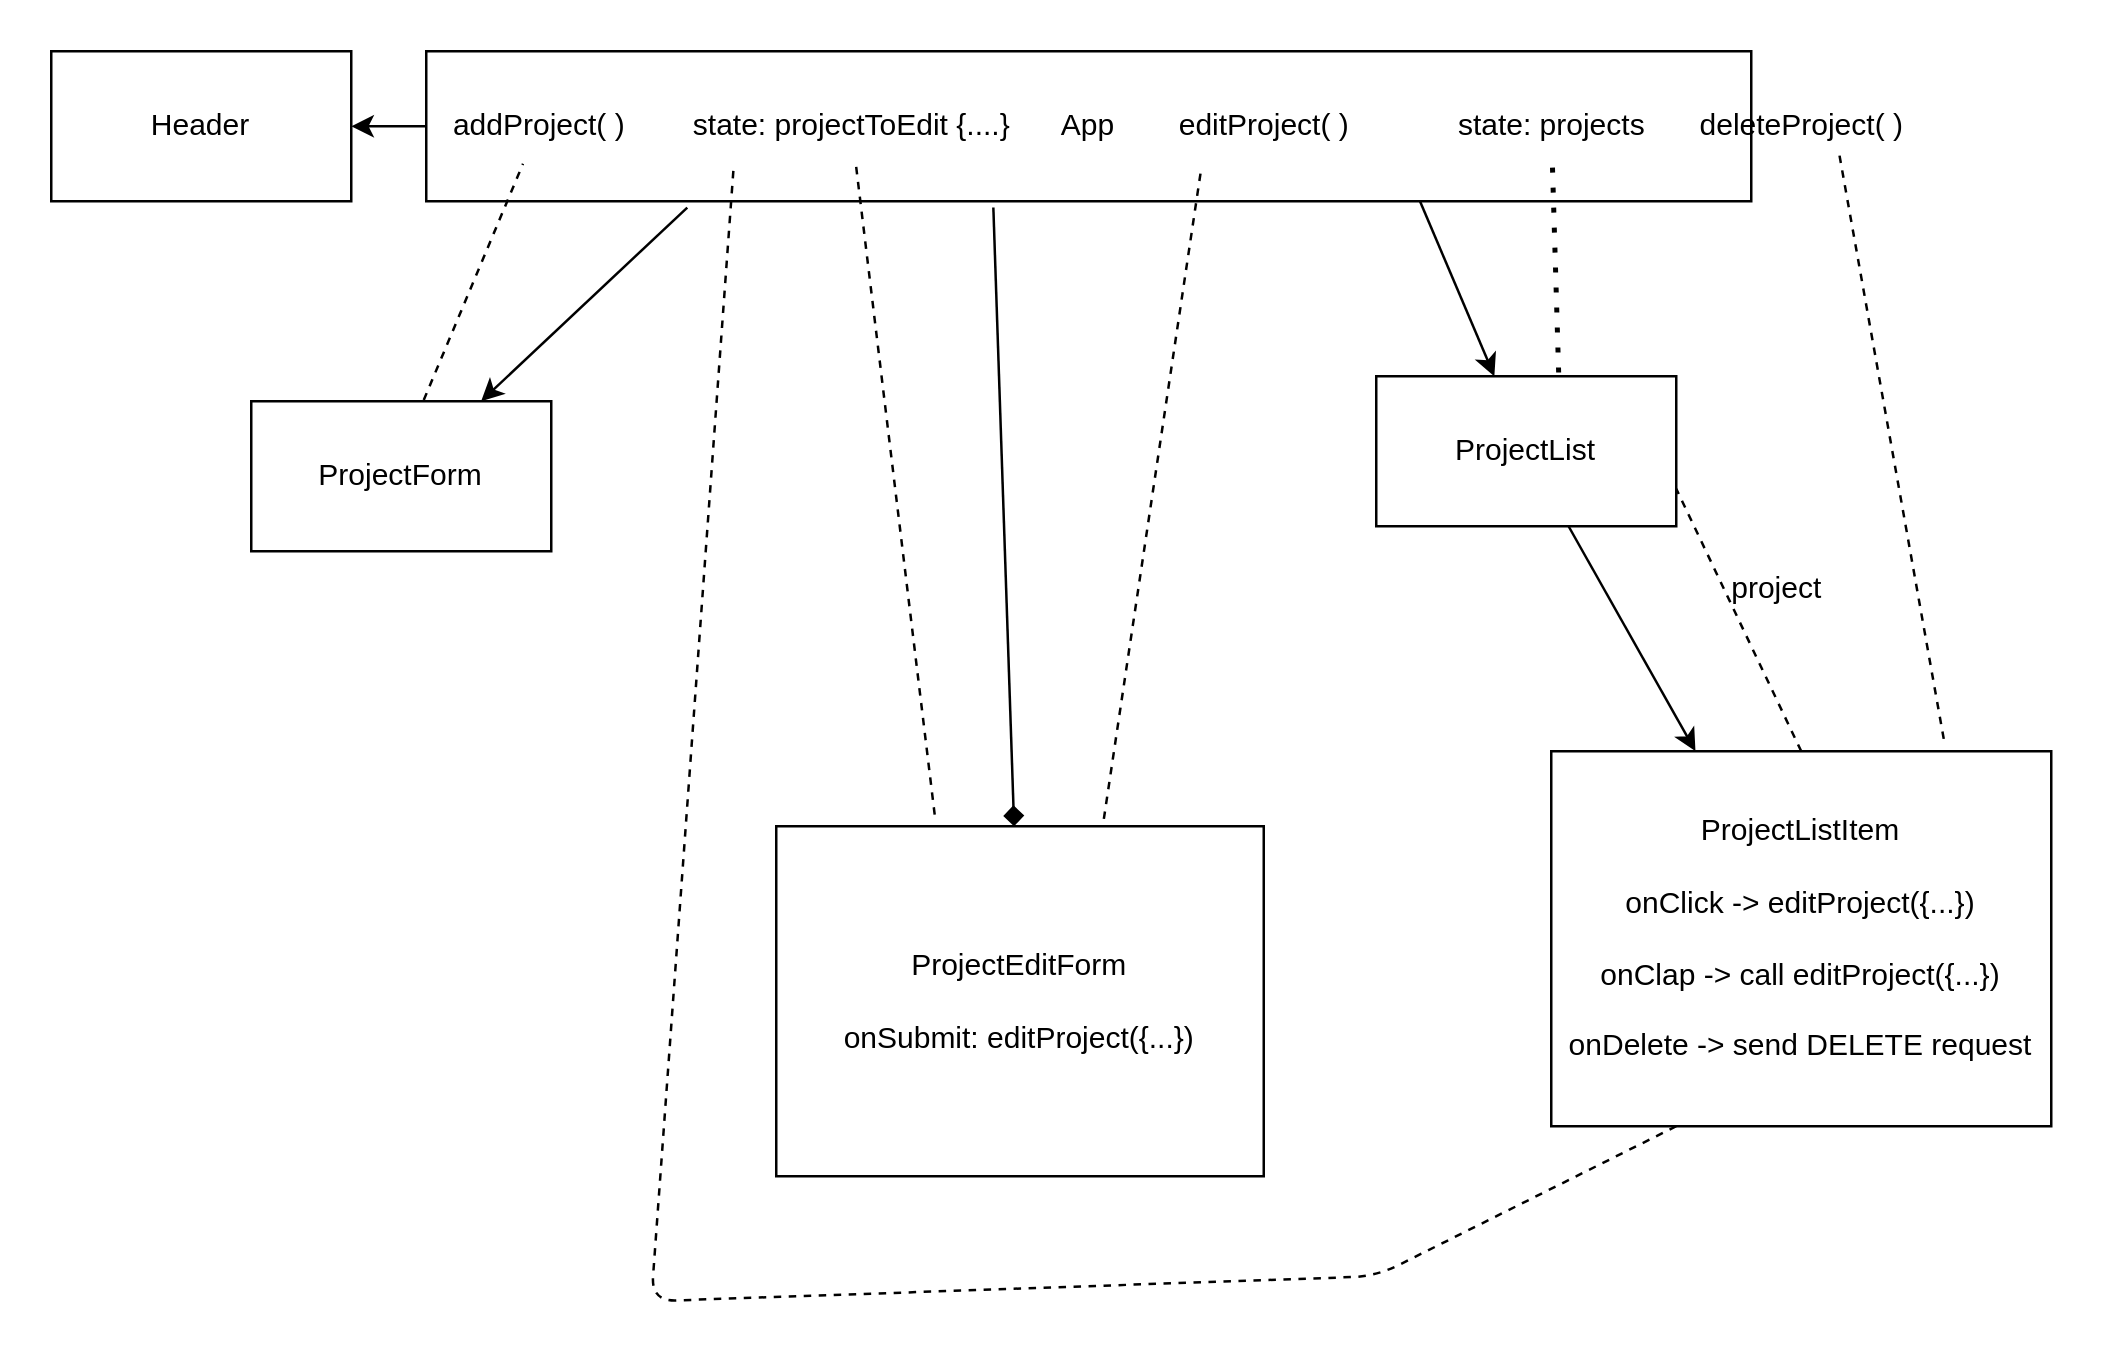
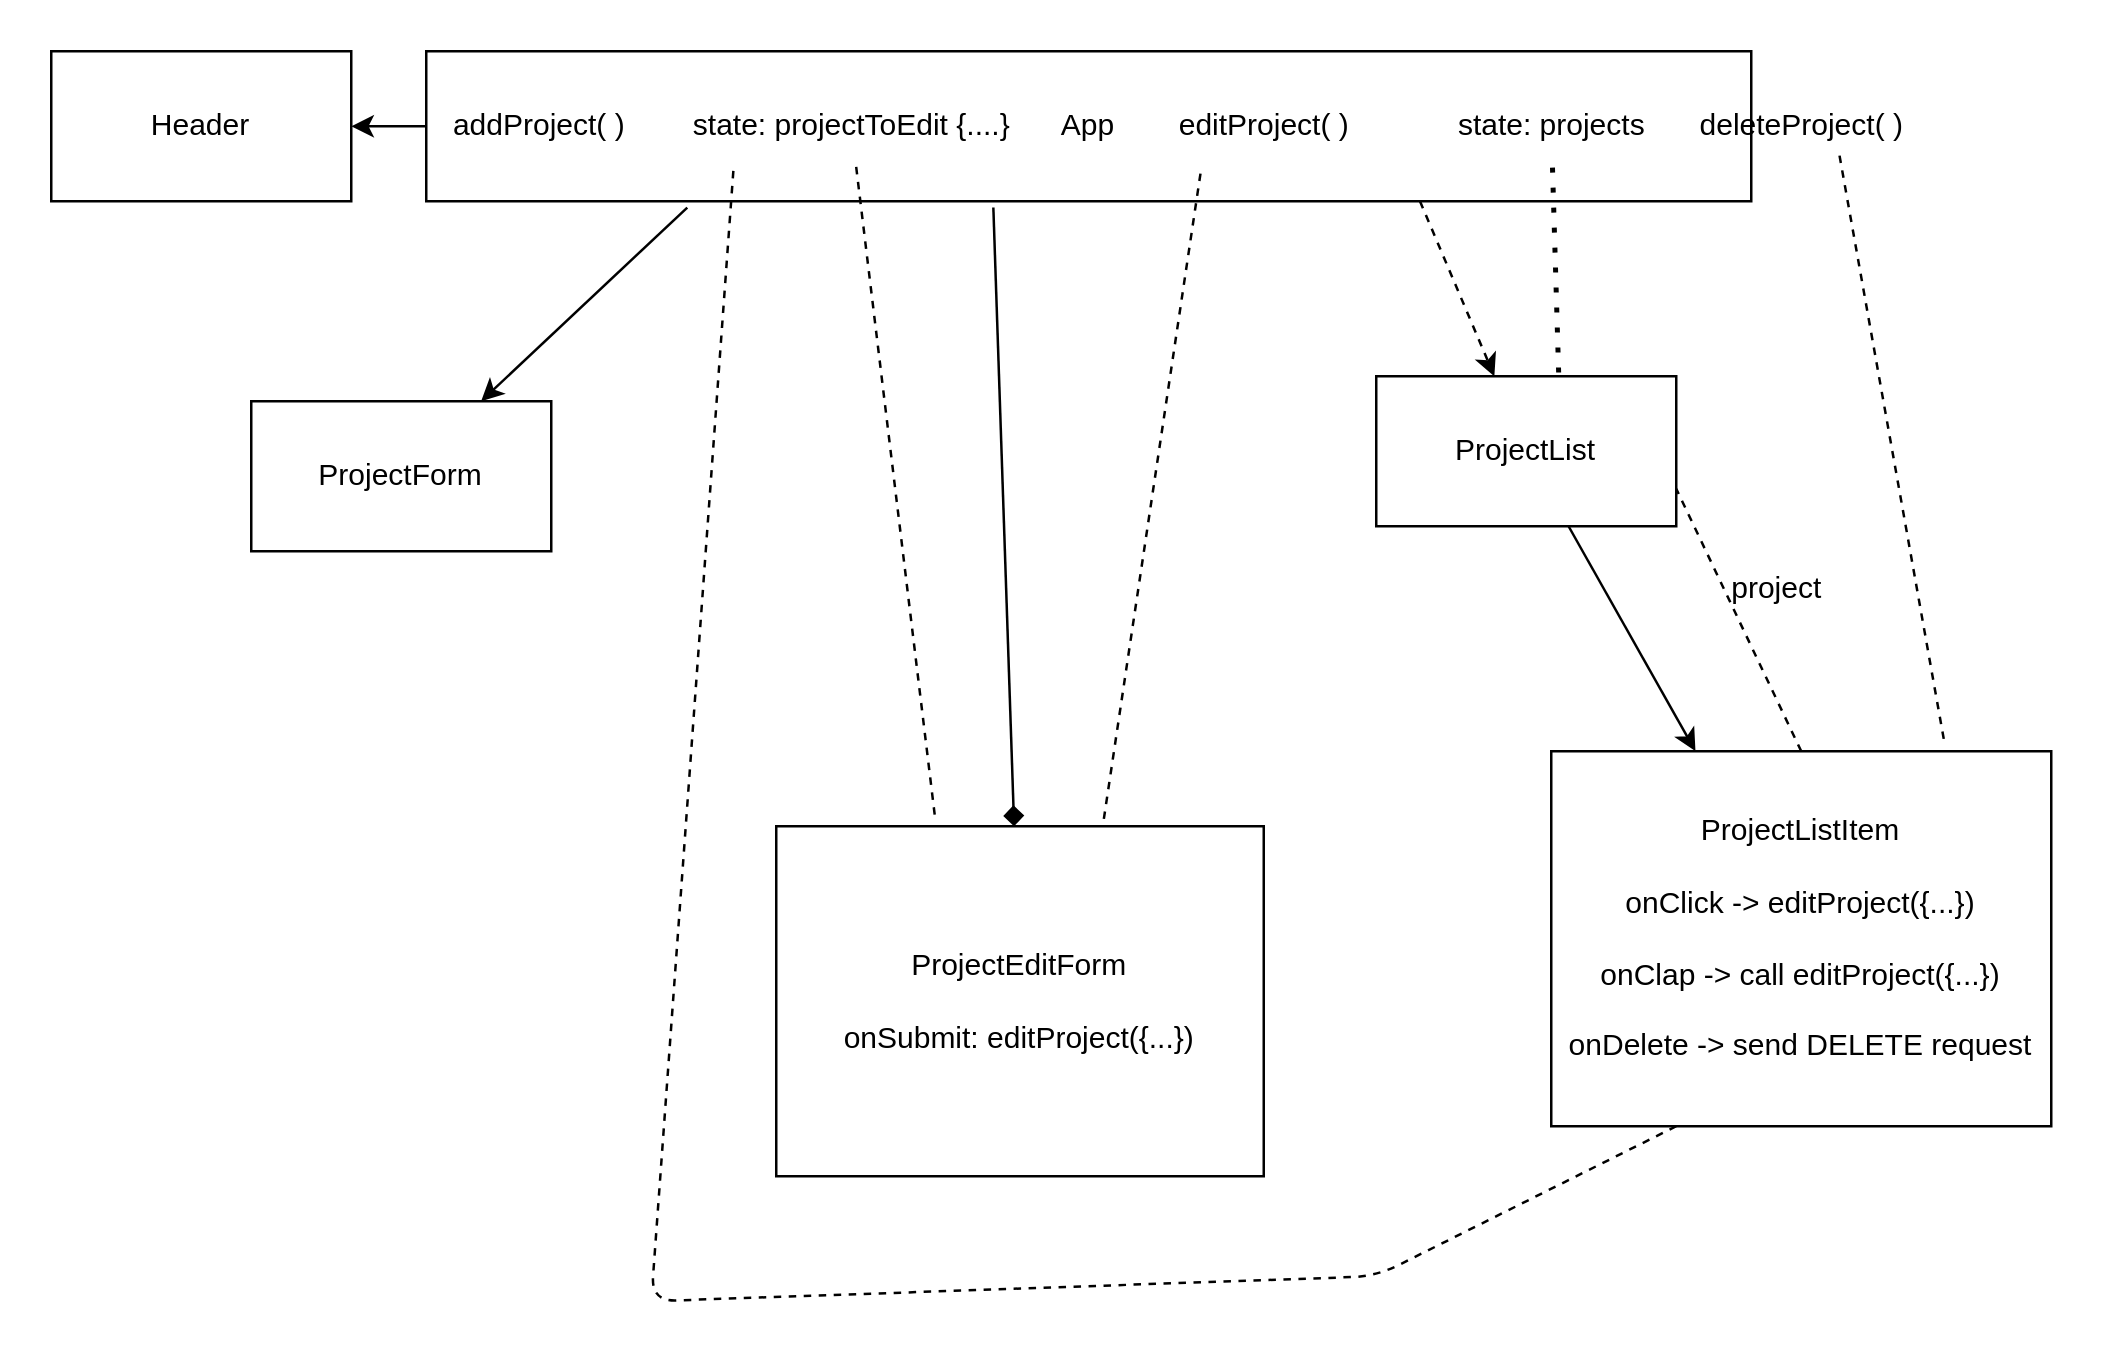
(1453, 280) -> (1453, 280)
(473, 282) -> none
